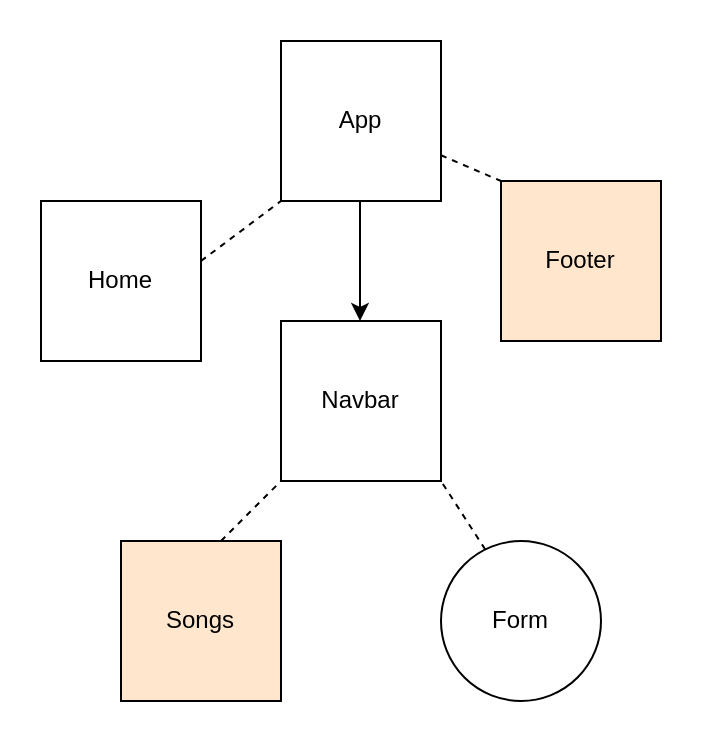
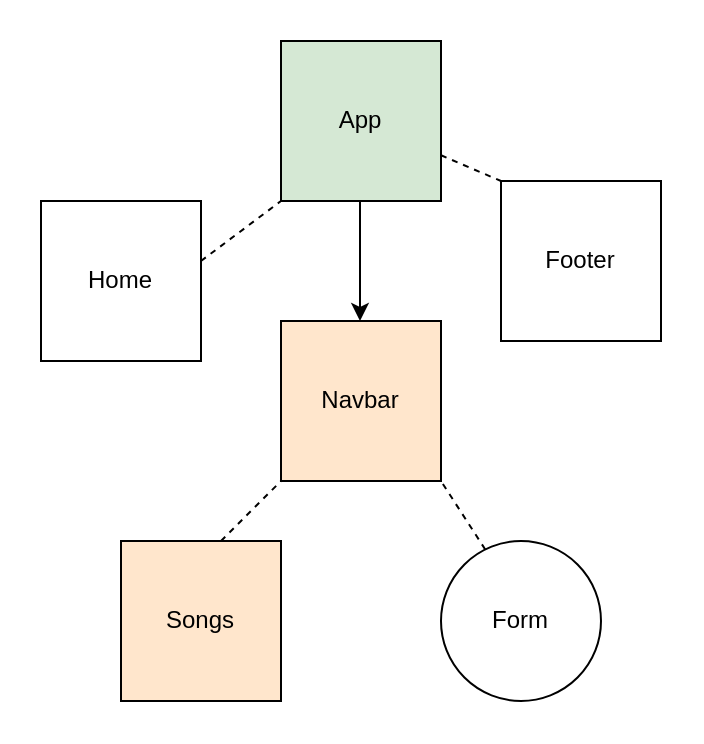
(361, 121) -> (361, 121)
(581, 261) -> (581, 261)
(361, 401) -> (361, 401)
